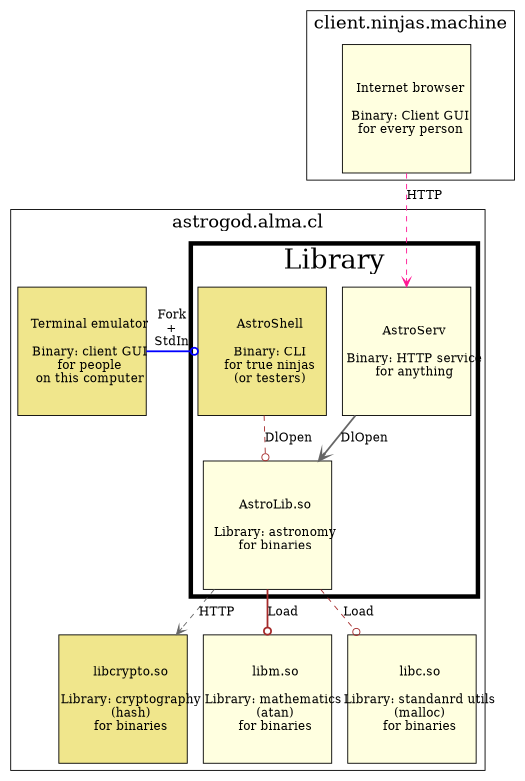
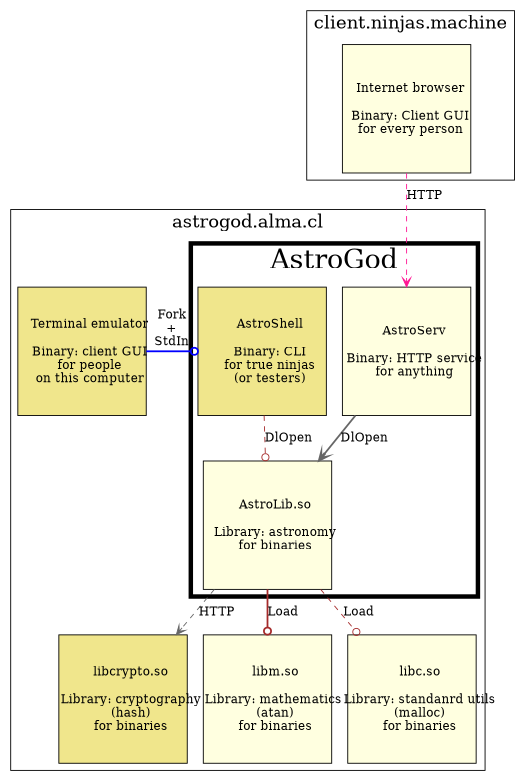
(334, 262) -> (334, 262)
